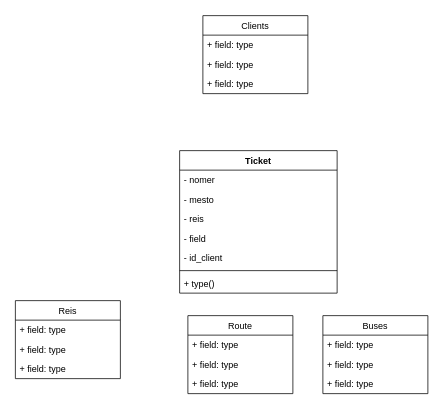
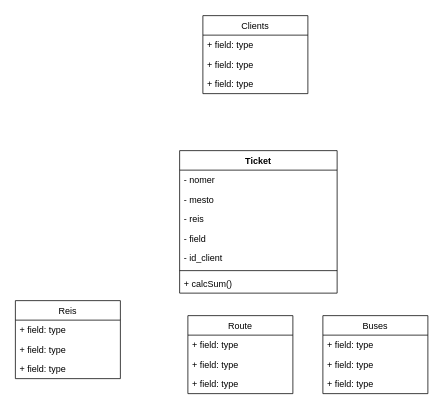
(203, 284) -> (209, 284)
